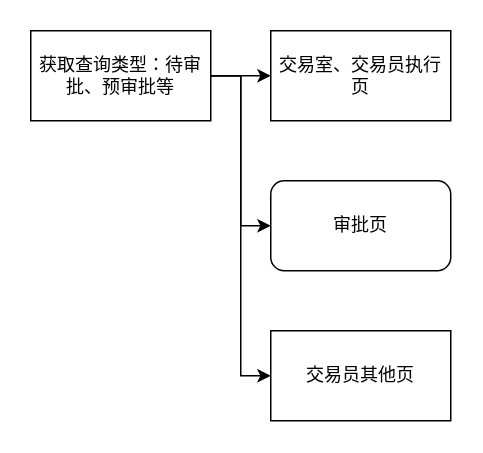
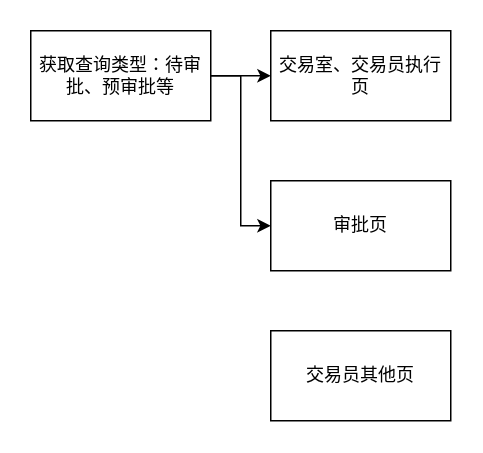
(361, 226) -> (361, 226)
(241, 312) -> none
